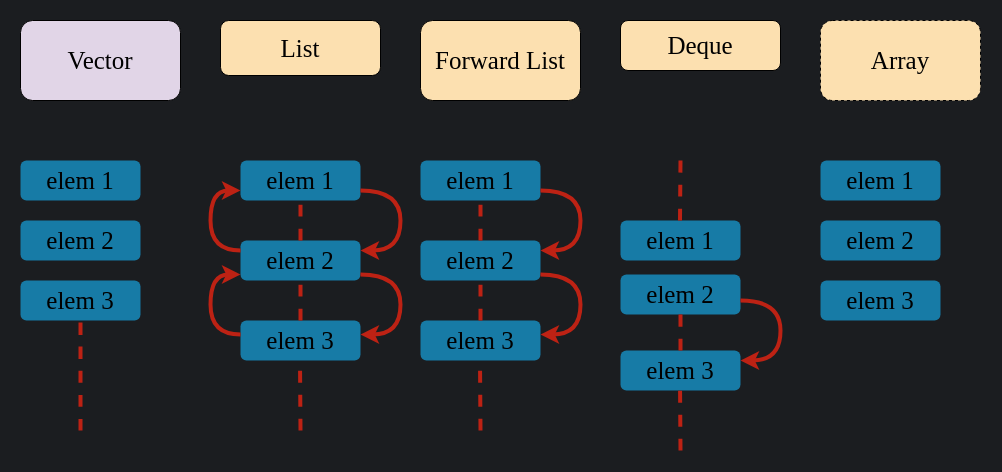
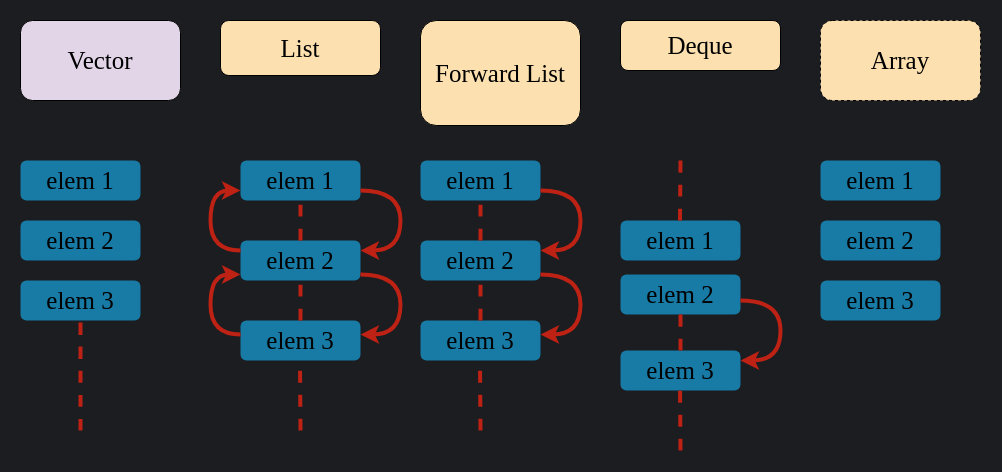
(501, 61) -> (501, 73)
